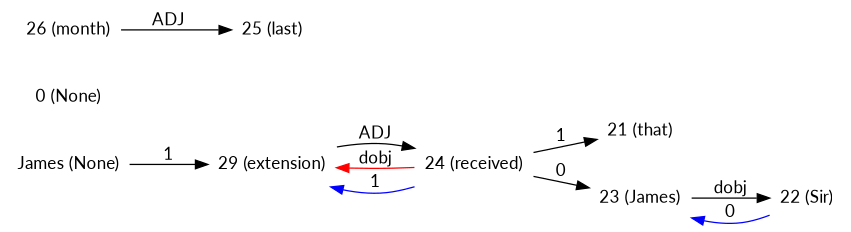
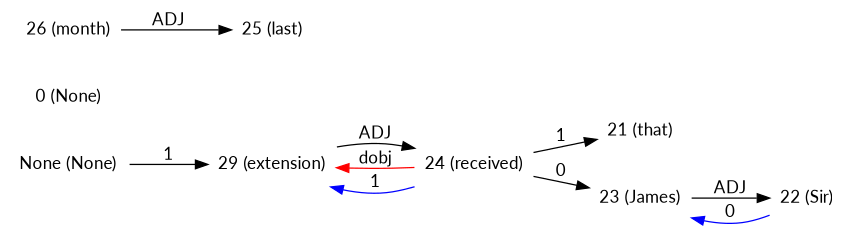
(69, 164) -> (69, 164)
(731, 189) -> (731, 189)
